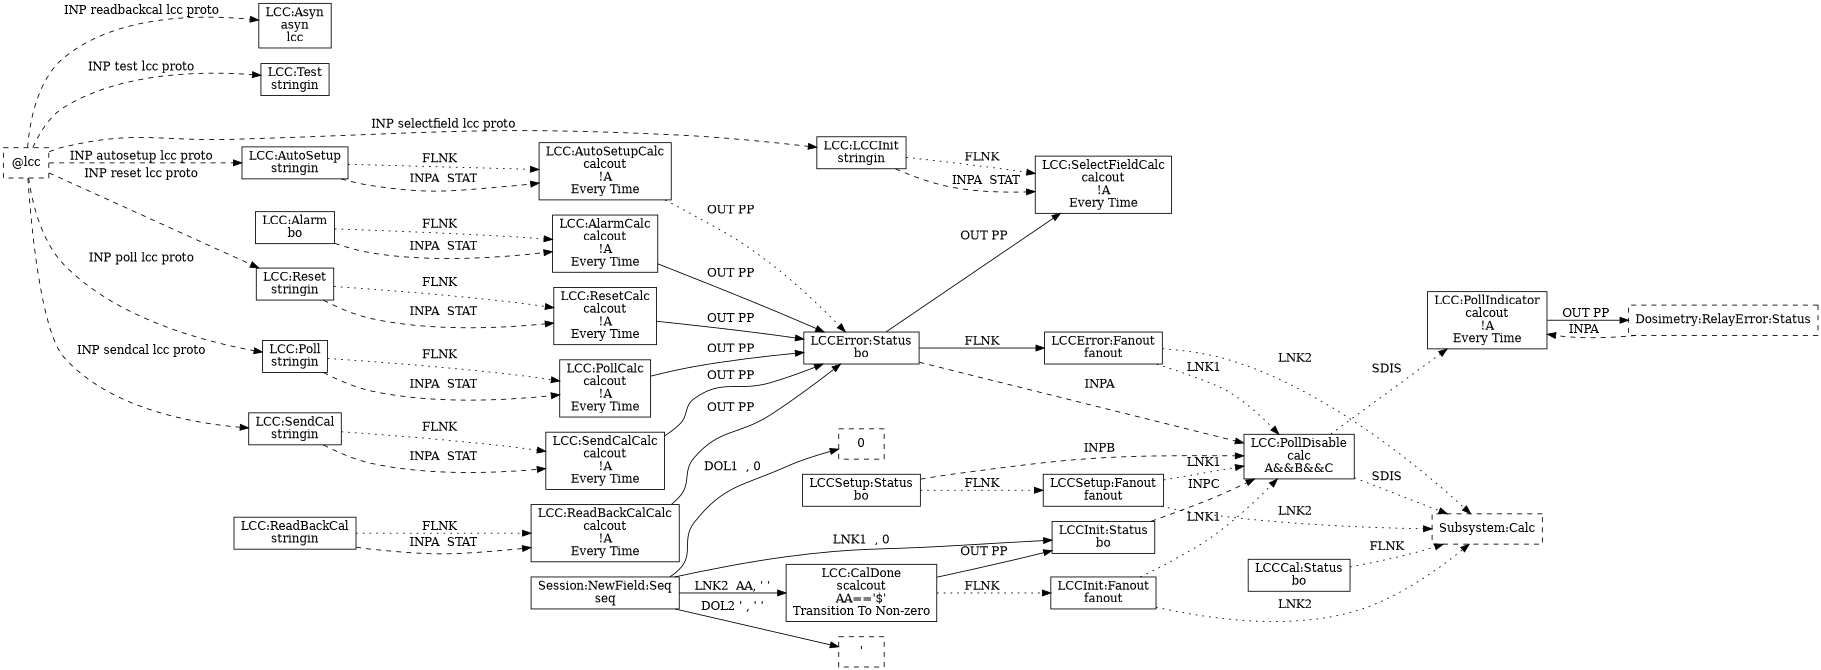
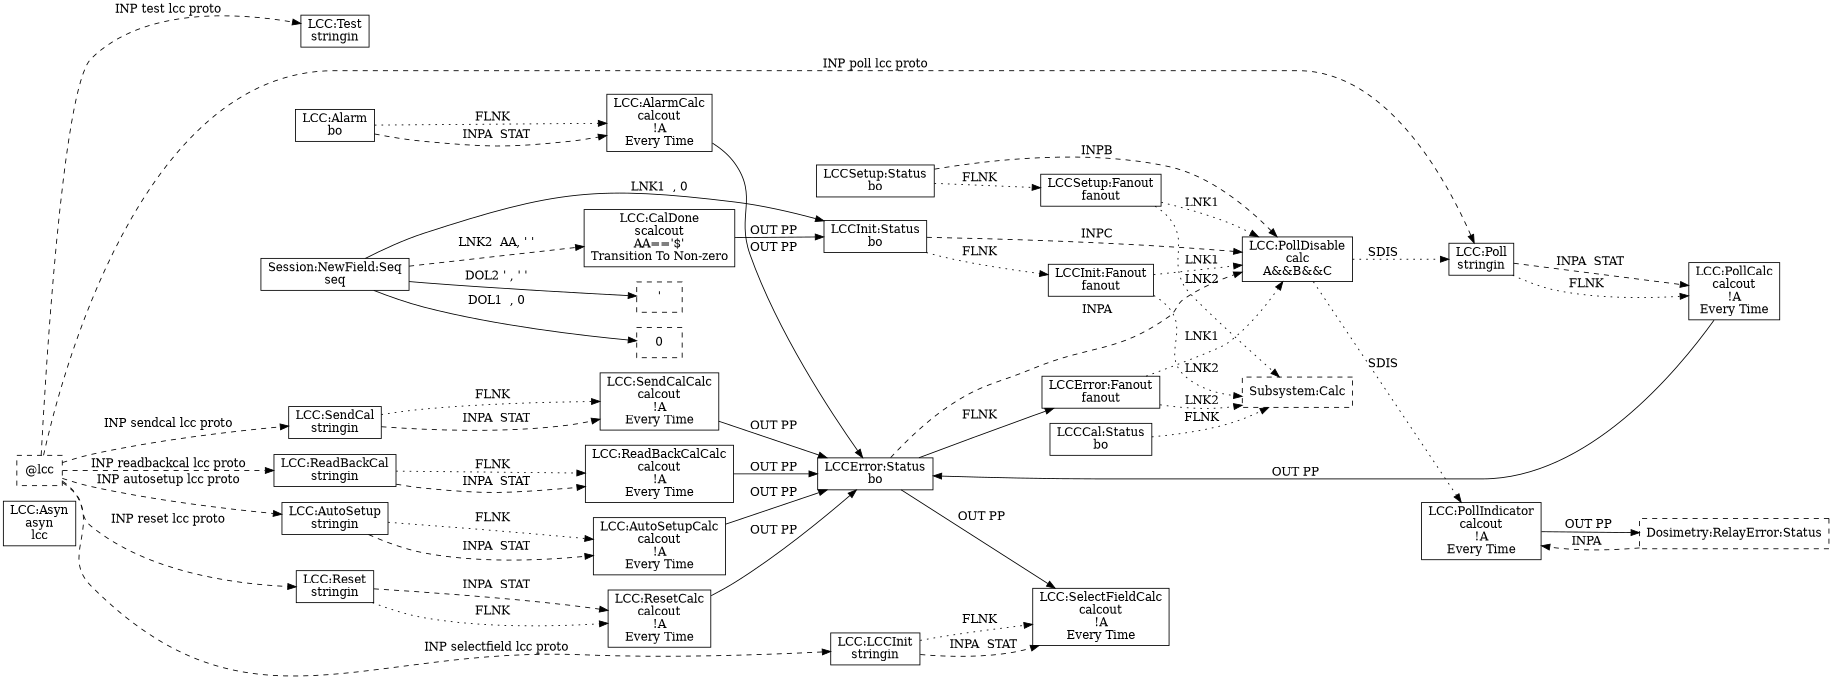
(105, 34) -> (164, 470)
(758, 254) -> (772, 508)
(1397, 494) -> (1396, 259)
(728, 593) -> (492, 257)
(990, 593) -> (983, 265)
